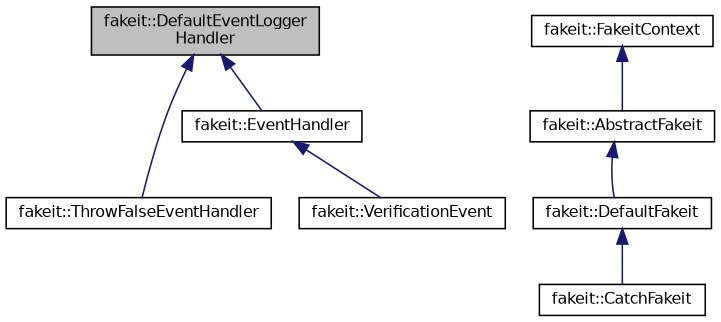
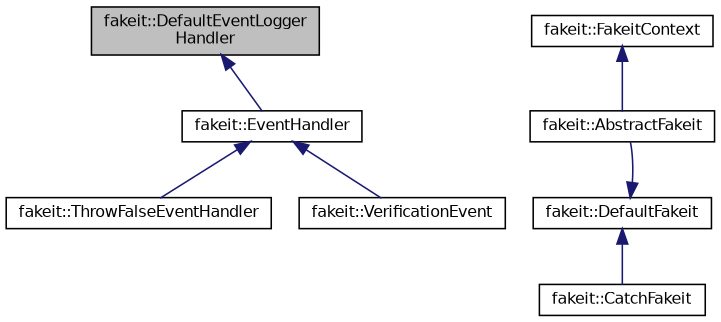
(161, 132) -> (199, 174)
(612, 178) -> (633, 162)
